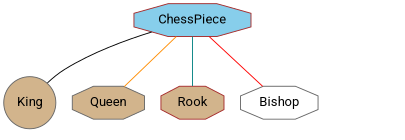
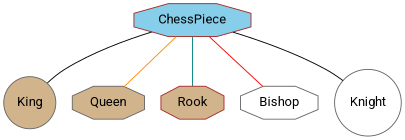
none -> (368, 103)
